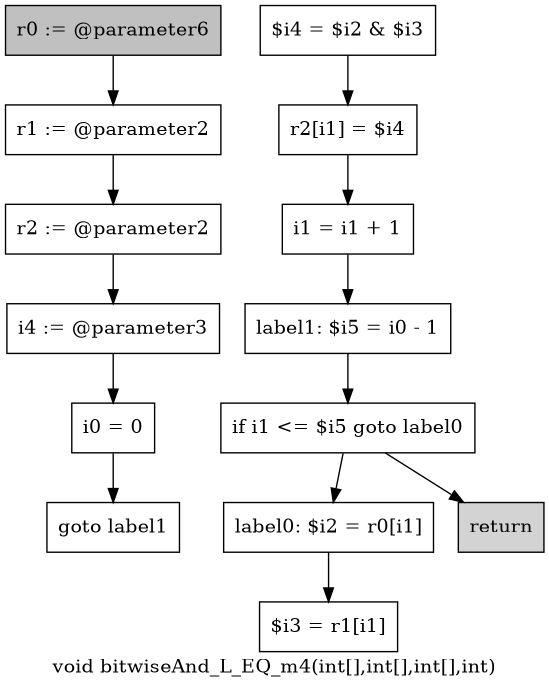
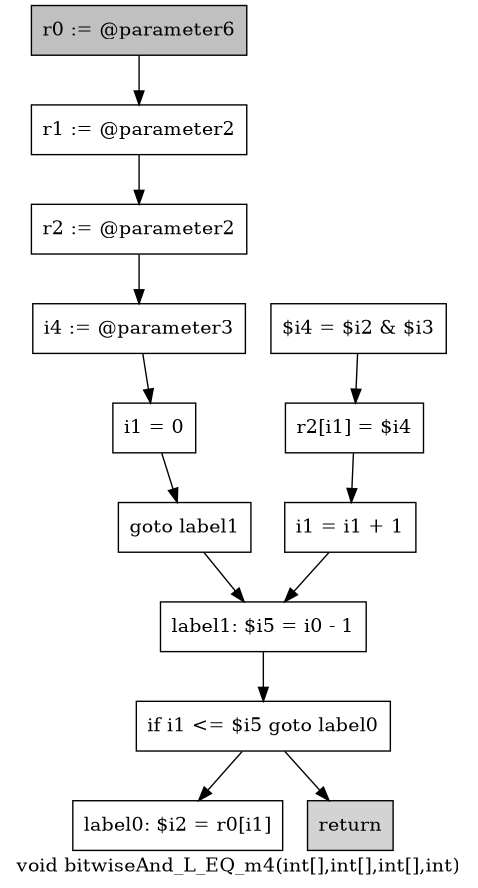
(113, 428) -> (154, 428)
none -> (220, 572)
(329, 627) -> none
